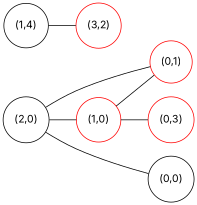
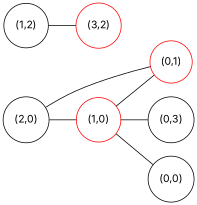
(26, 26) -> (26, 26)
(171, 120) -> (171, 120)
(95, 157) -> (135, 149)
